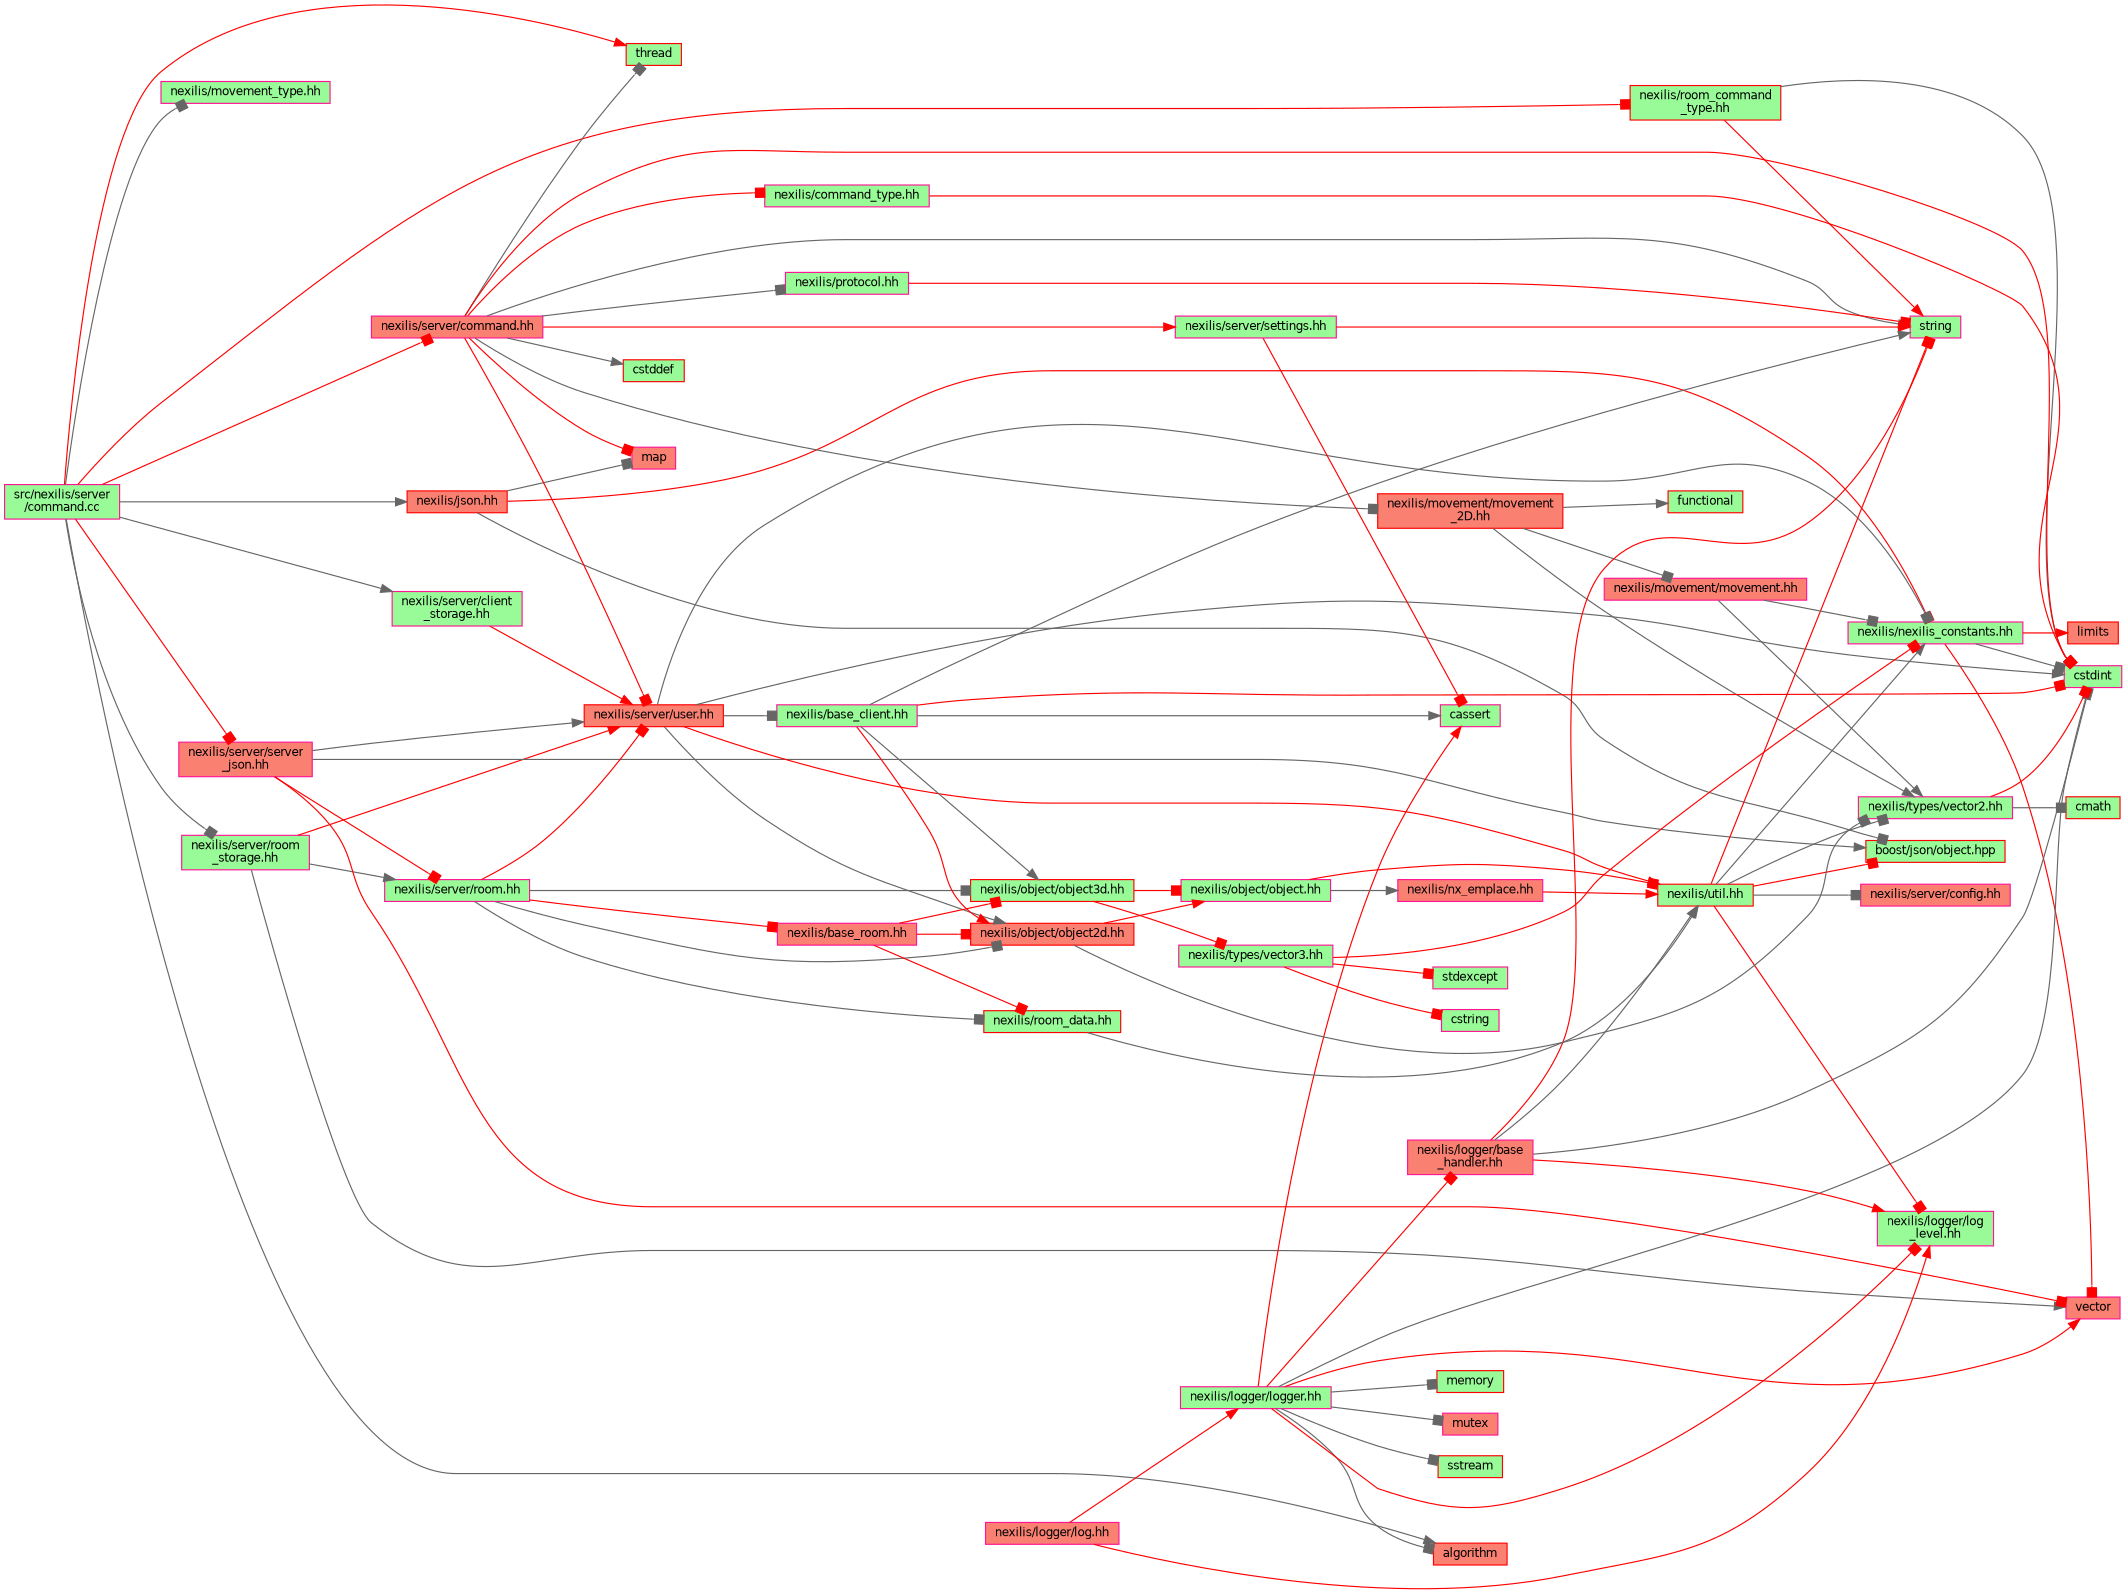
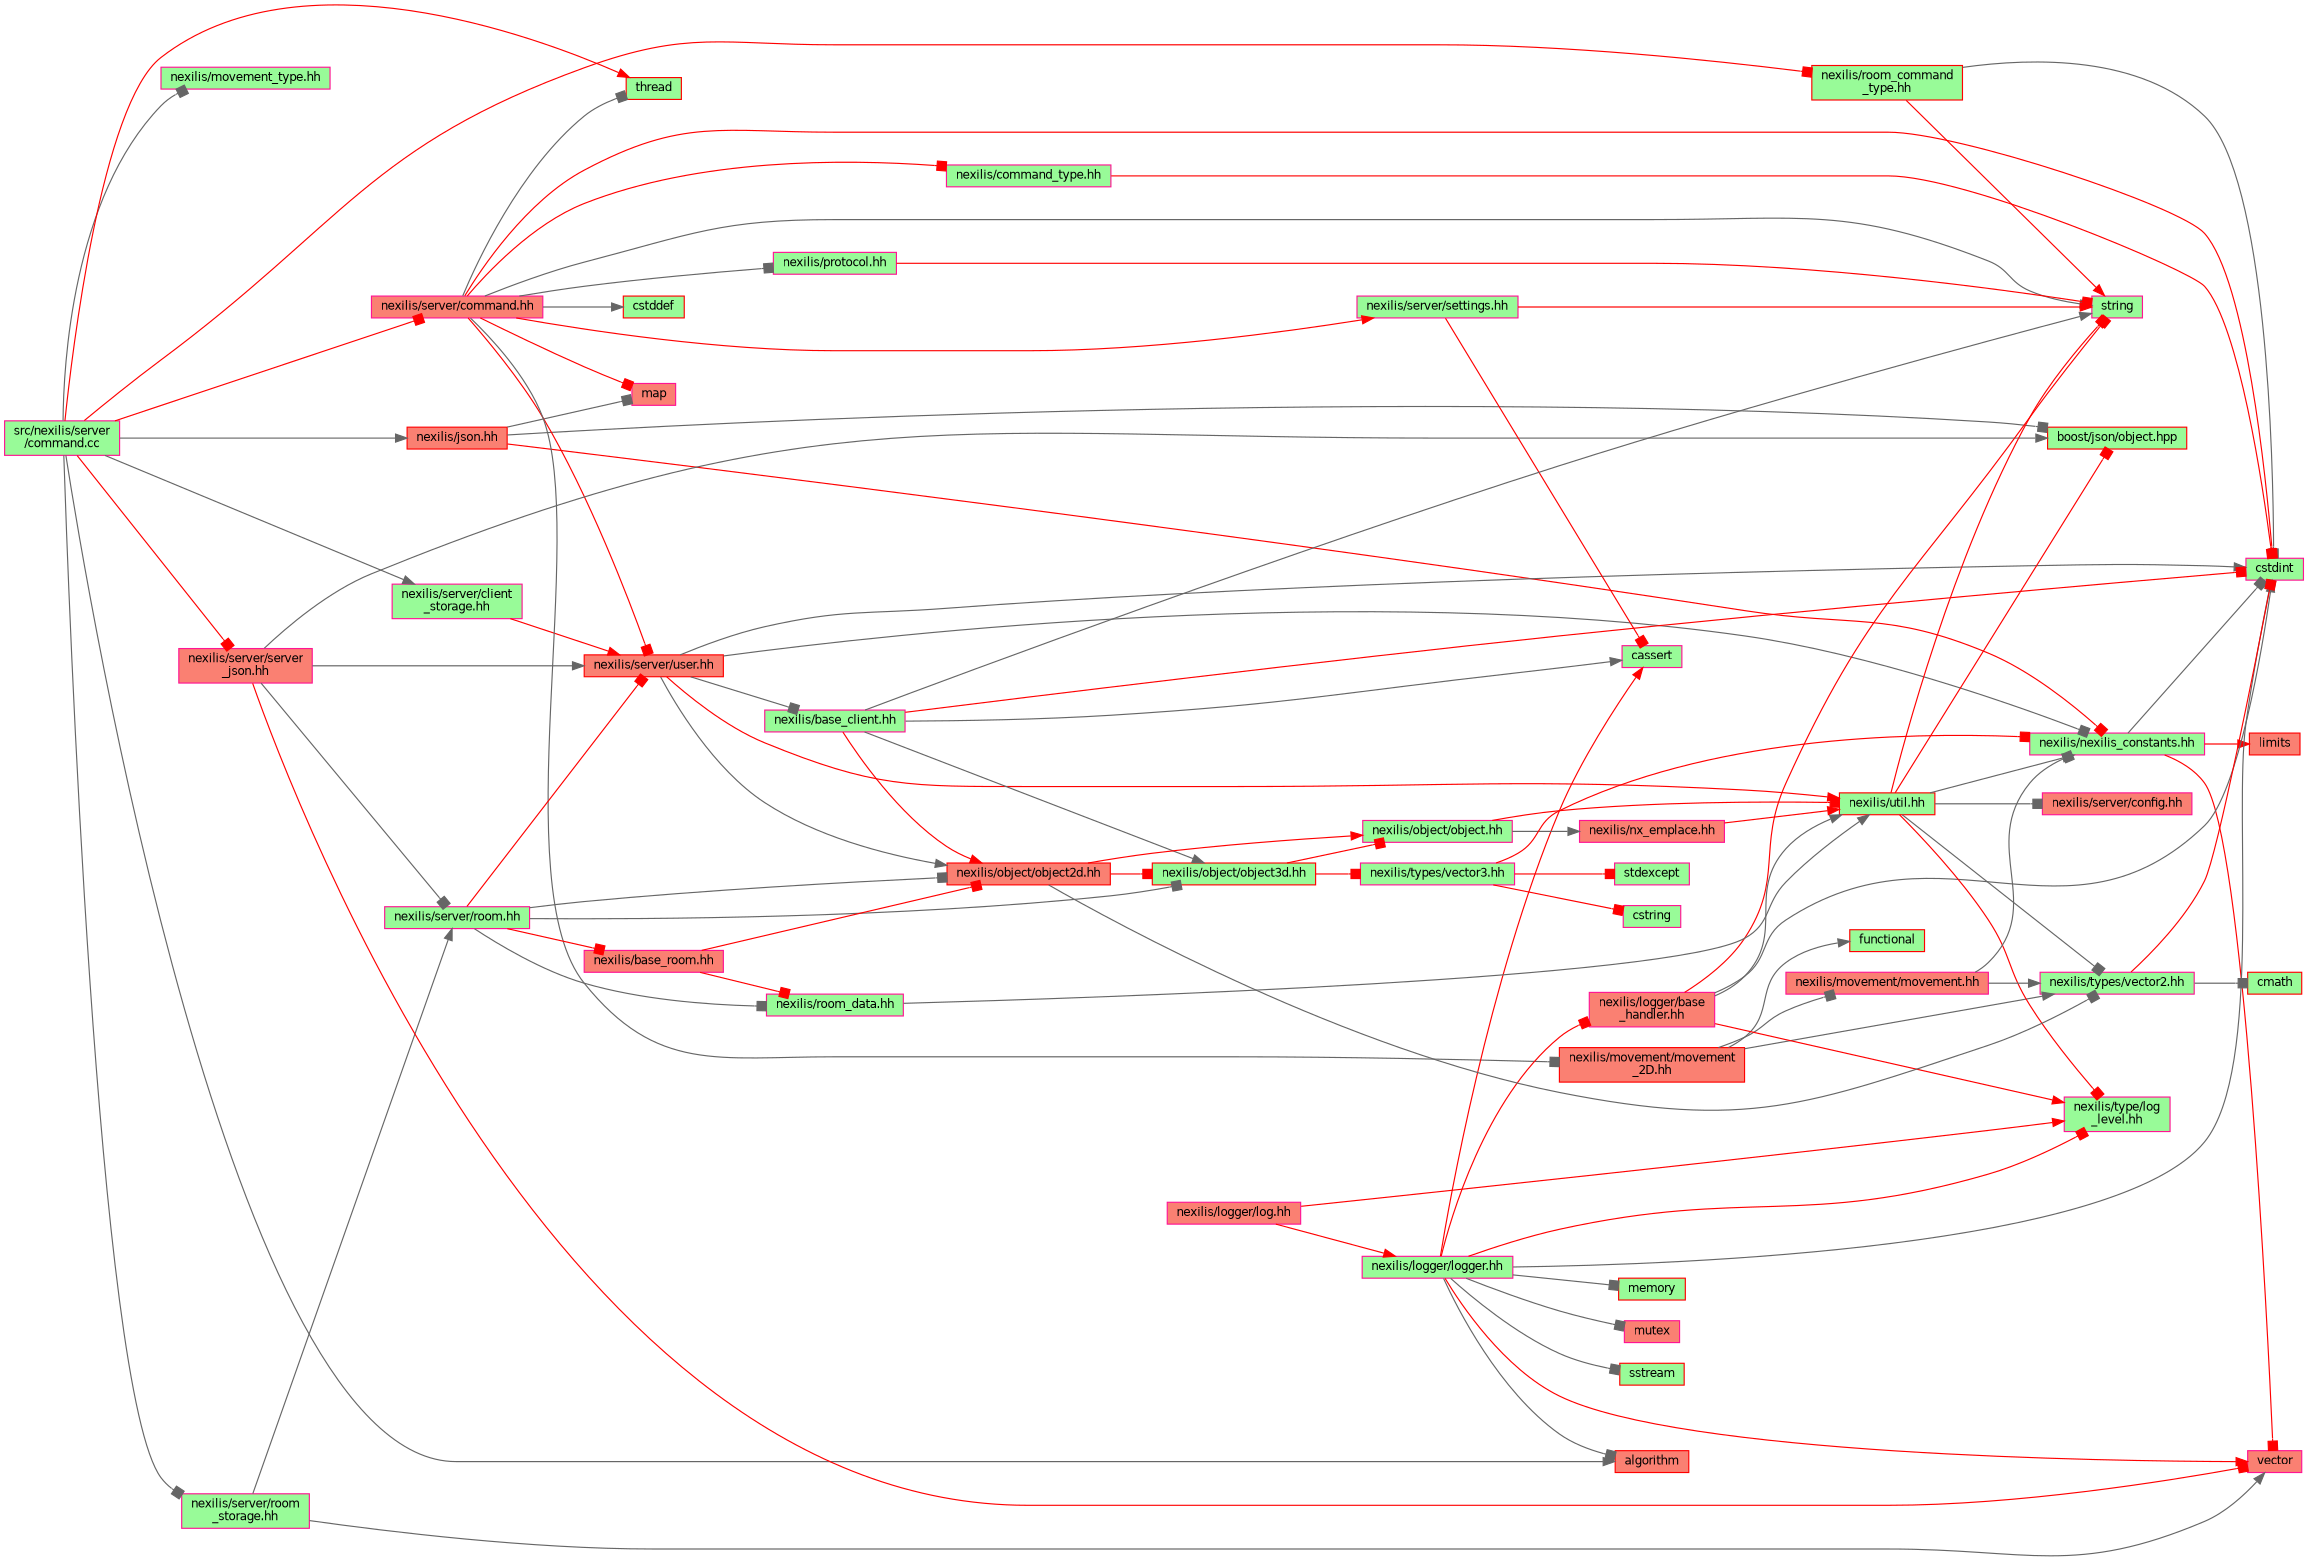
(453, 783) -> none
(352, 825) -> (350, 790)
(944, 914) -> (1125, 874)
(1052, 1022) -> (835, 1005)
(1935, 1229) -> (2117, 1114)
